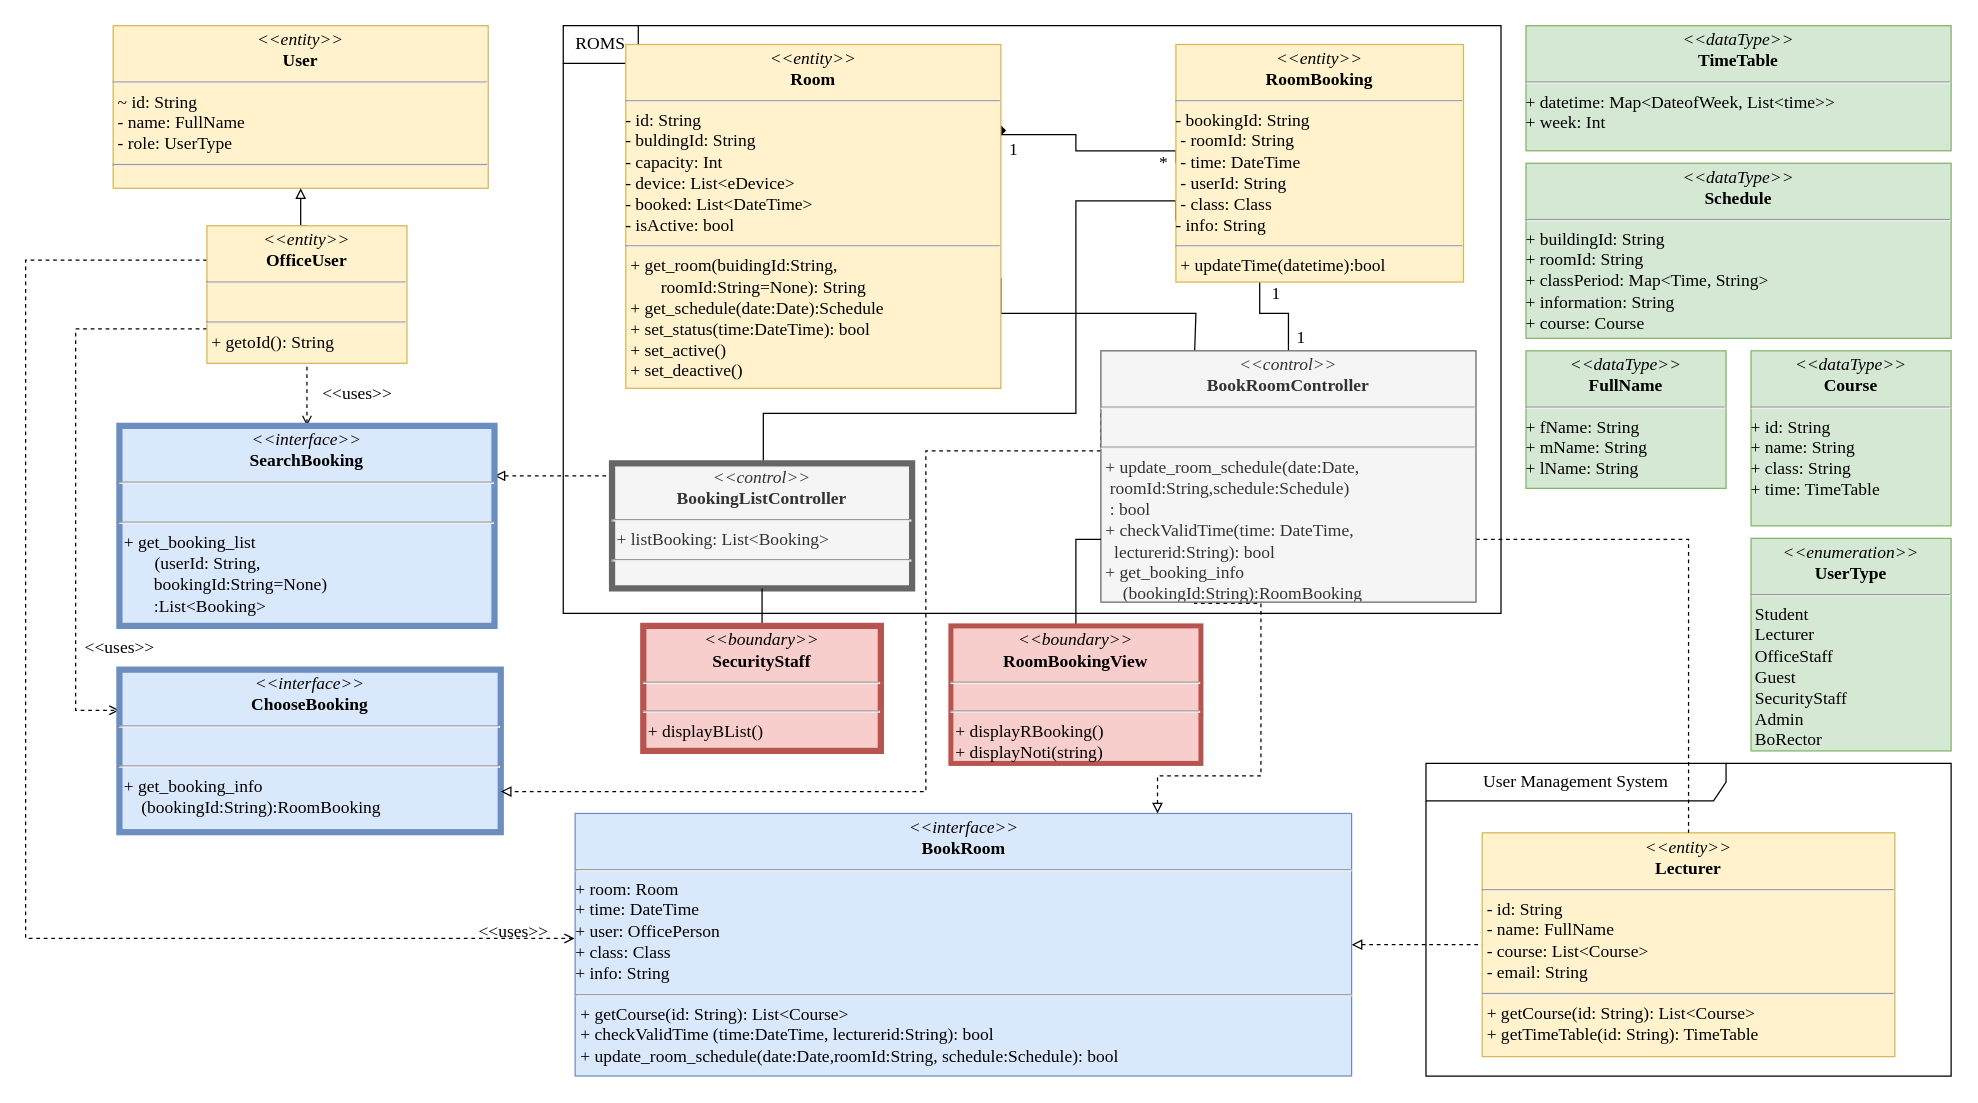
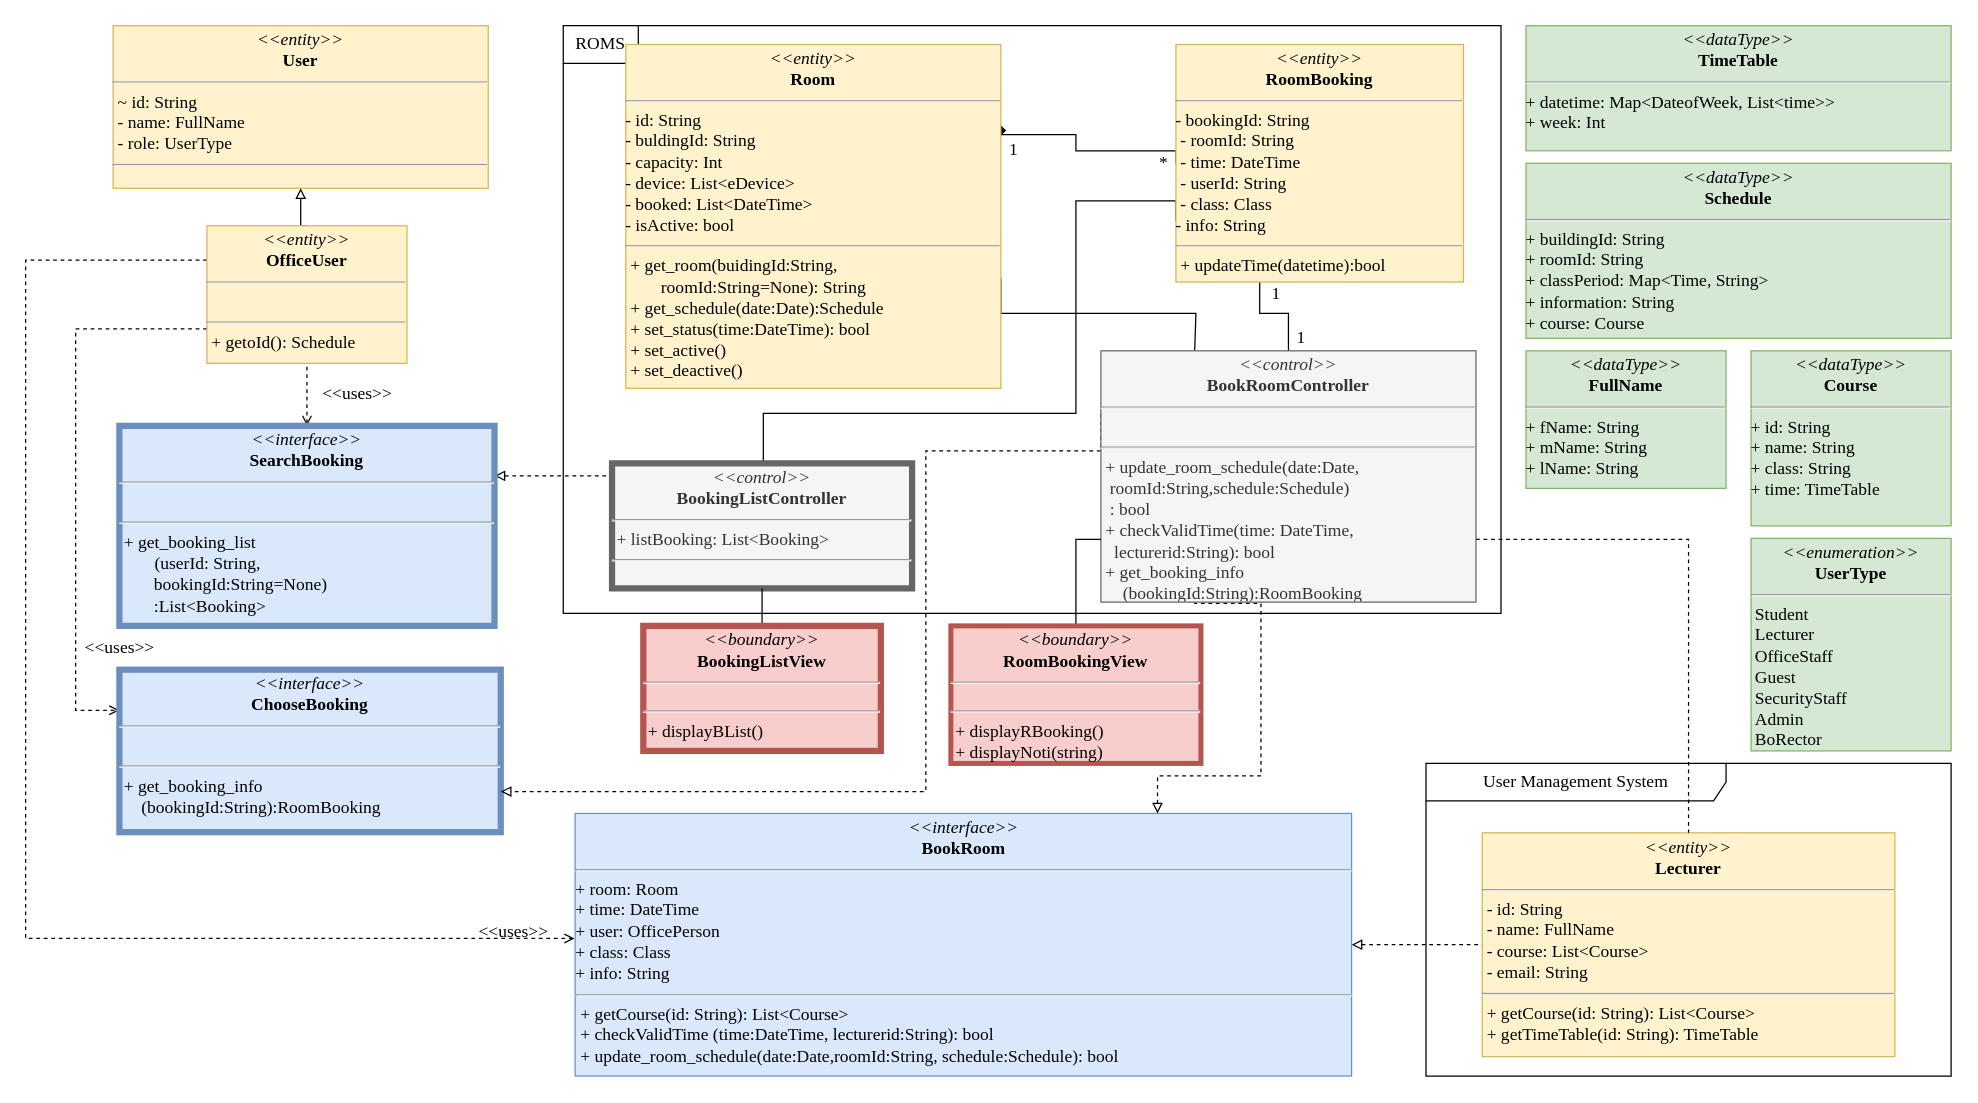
(286, 257) -> (296, 257)
(712, 657) -> (712, 657)
